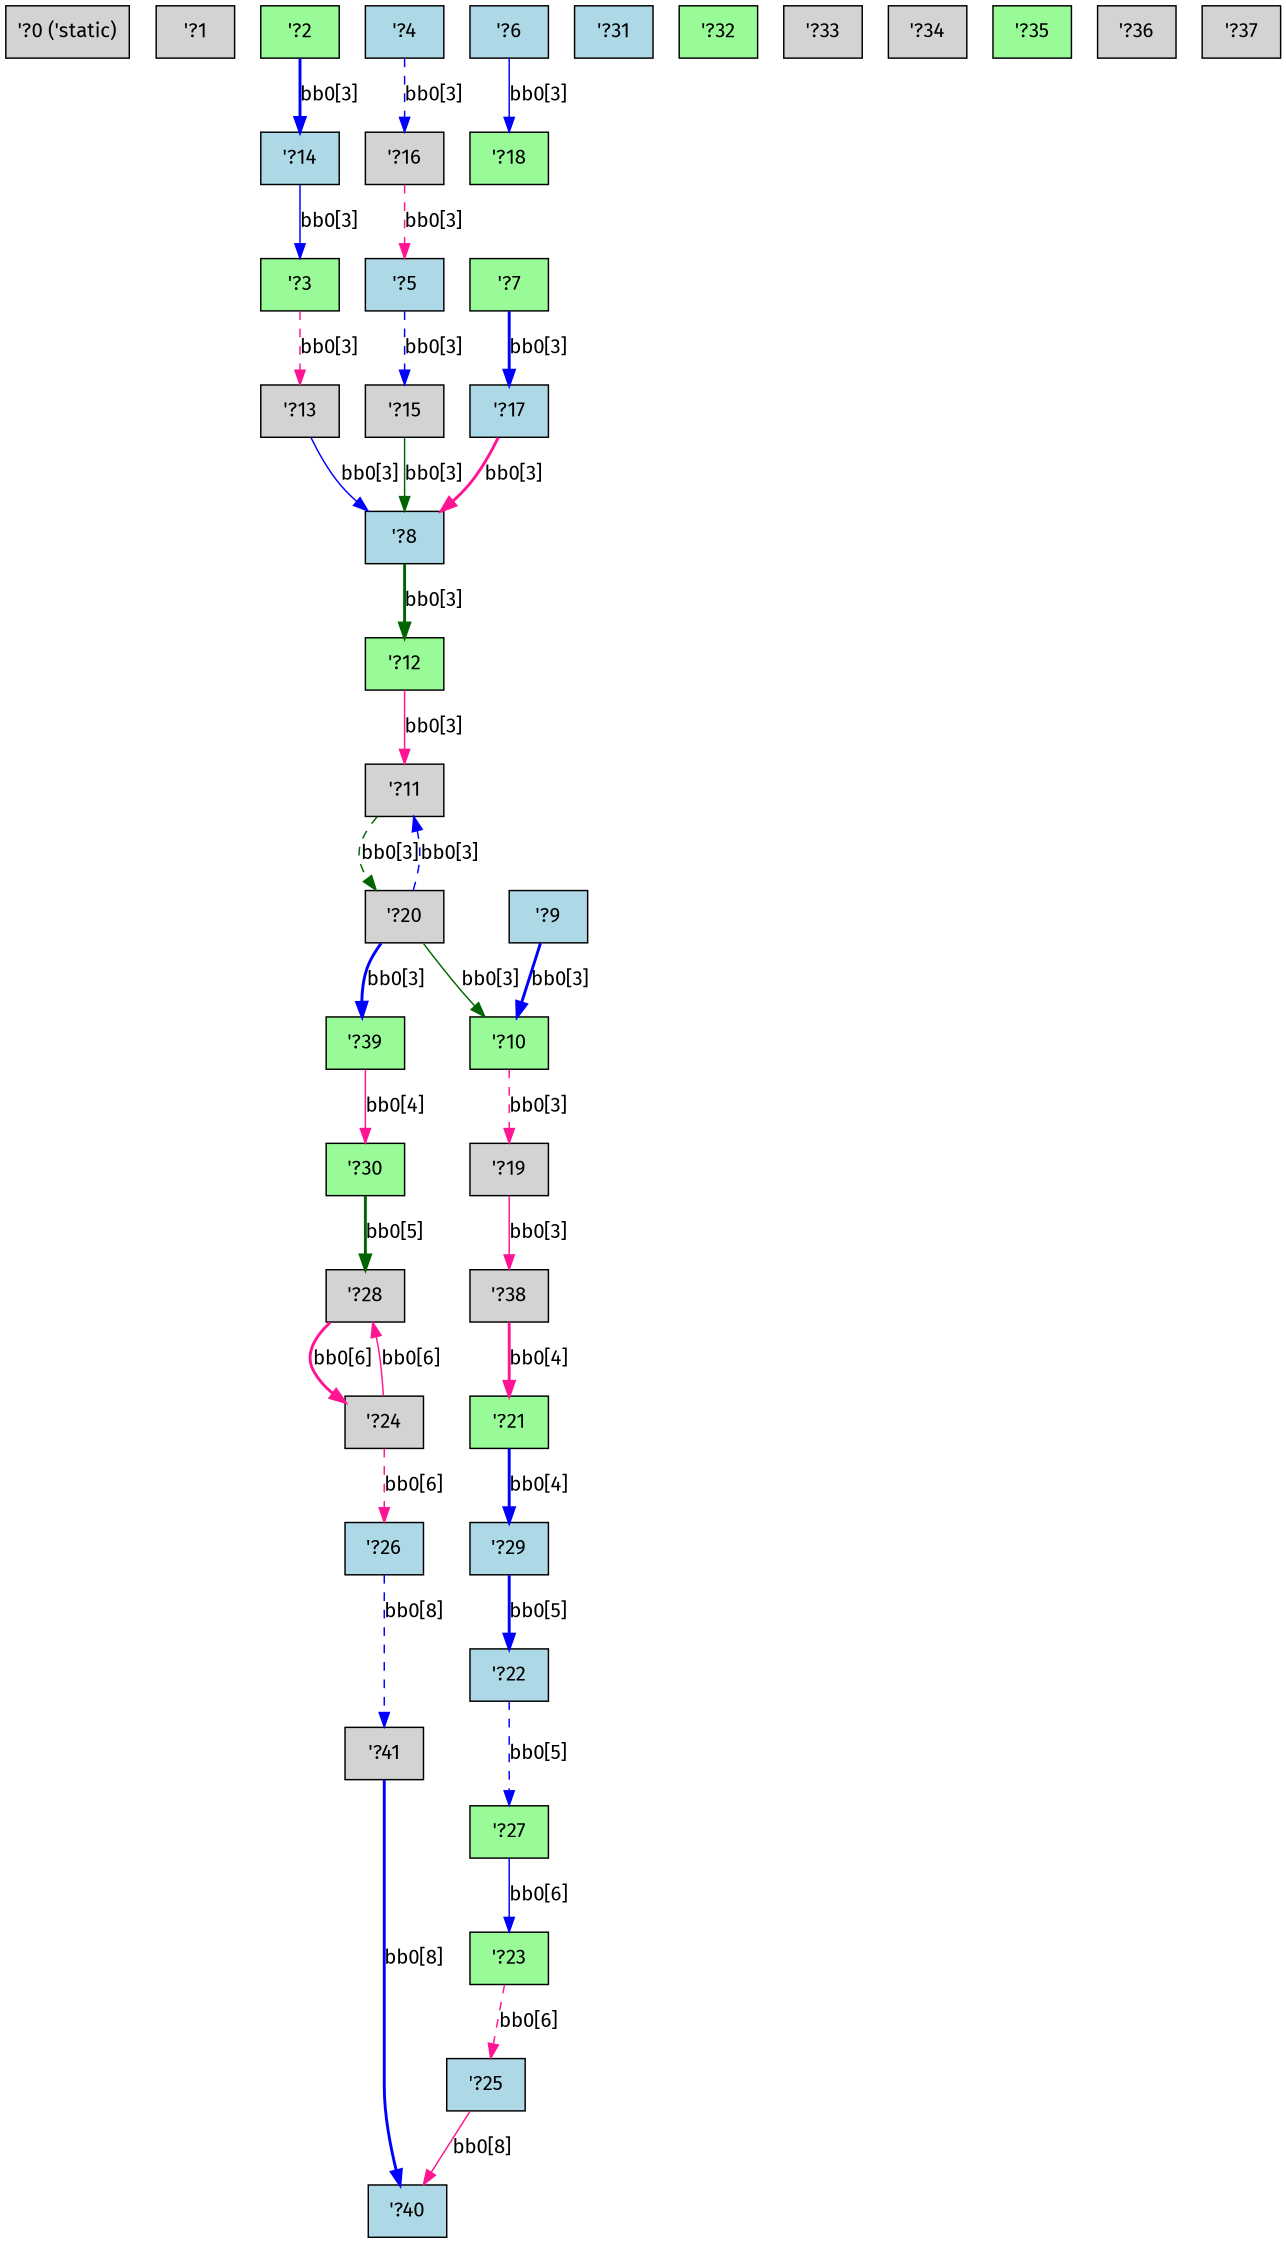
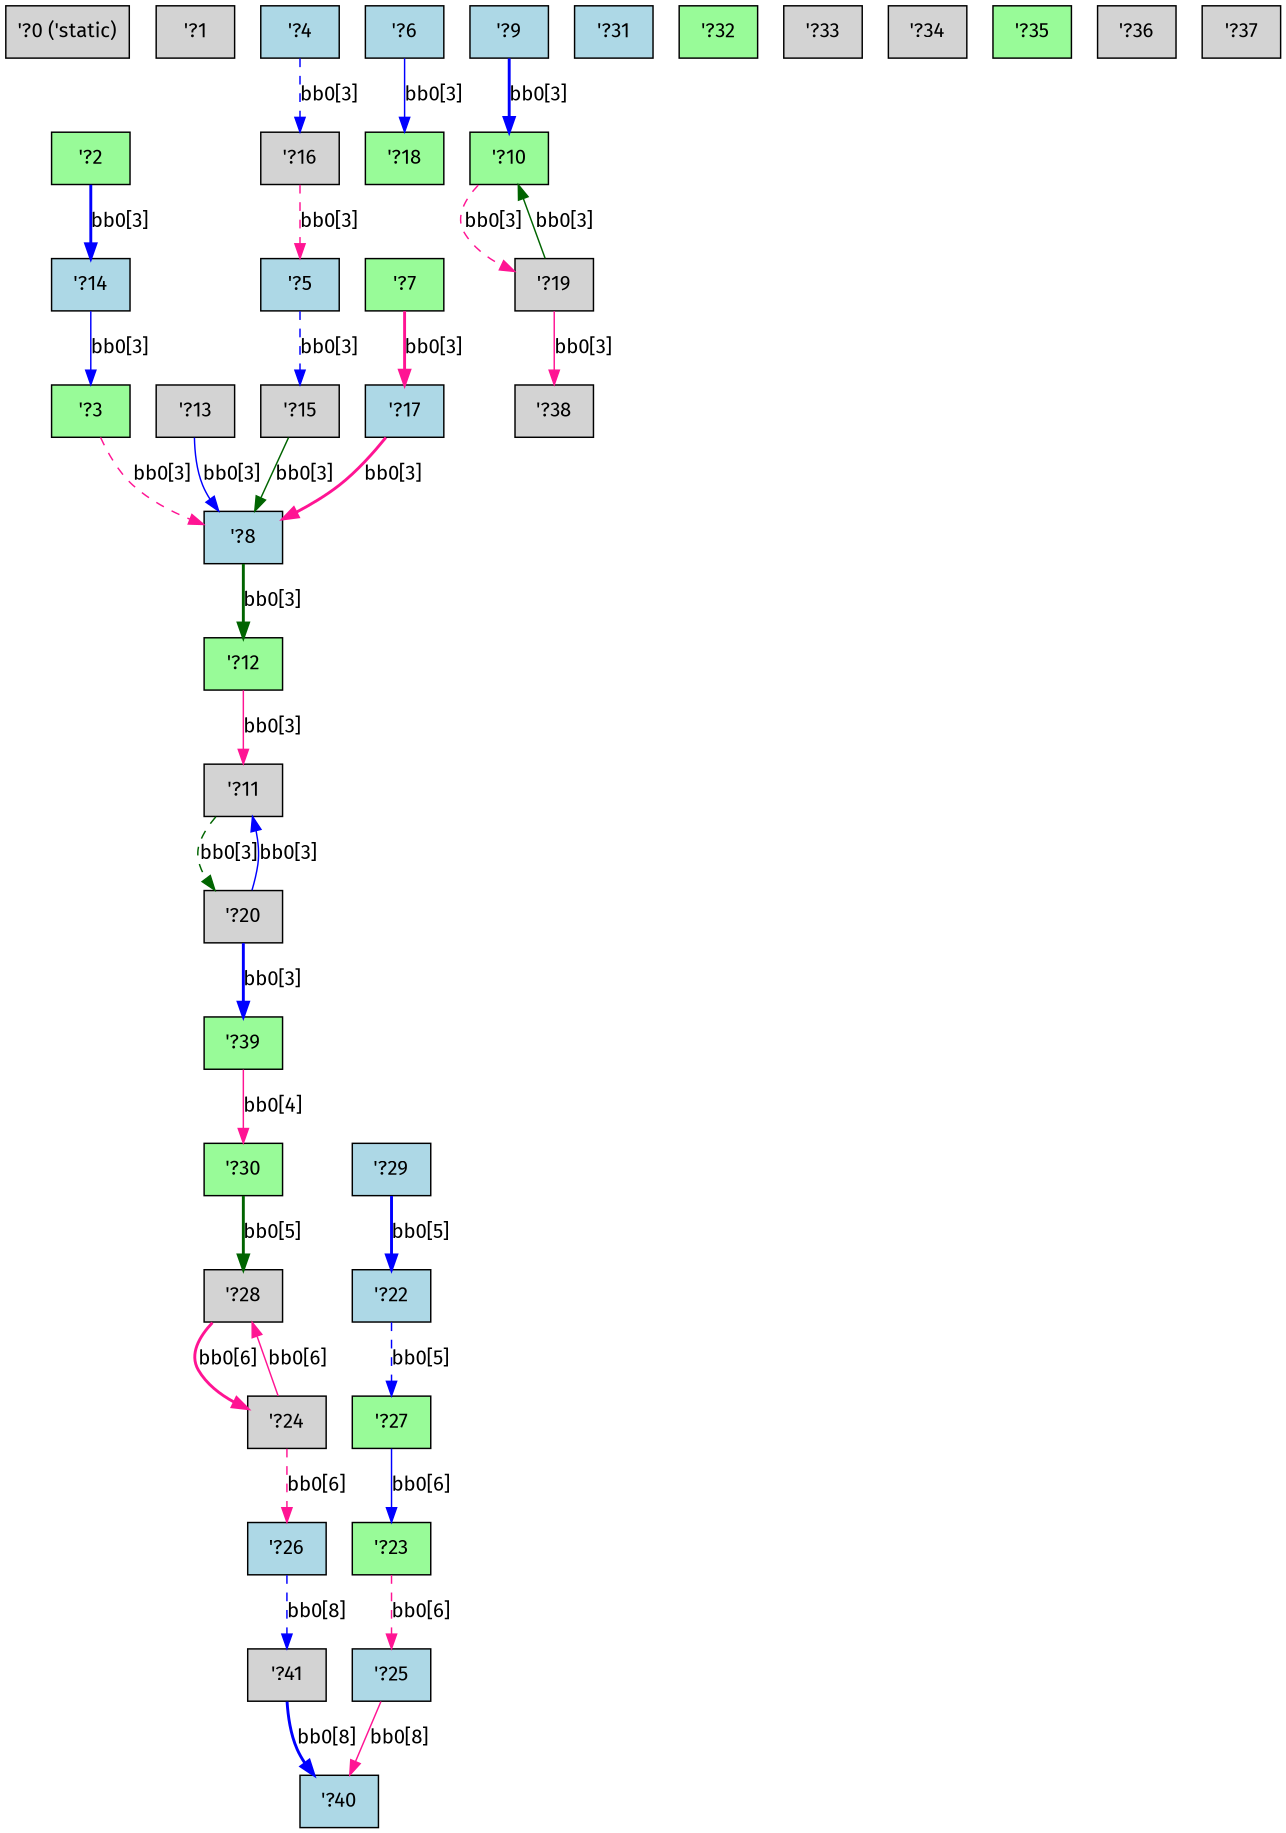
(300, 341) -> (136, 488)
(509, 341) -> (405, 341)
(420, 861) -> (258, 861)
(448, 975) -> (534, 229)
(509, 1422) -> none
